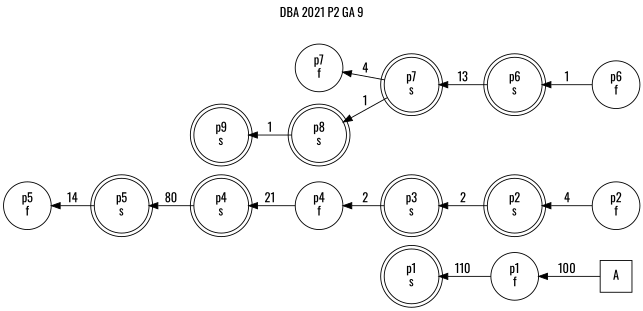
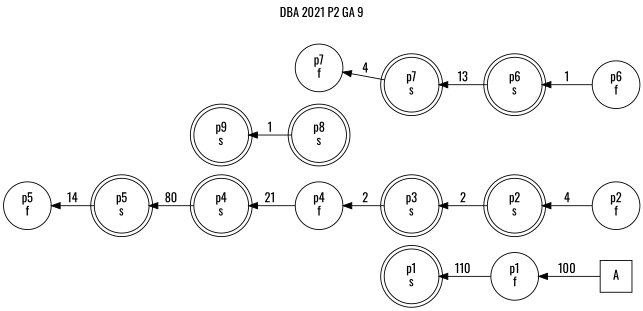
(369, 108) -> none
